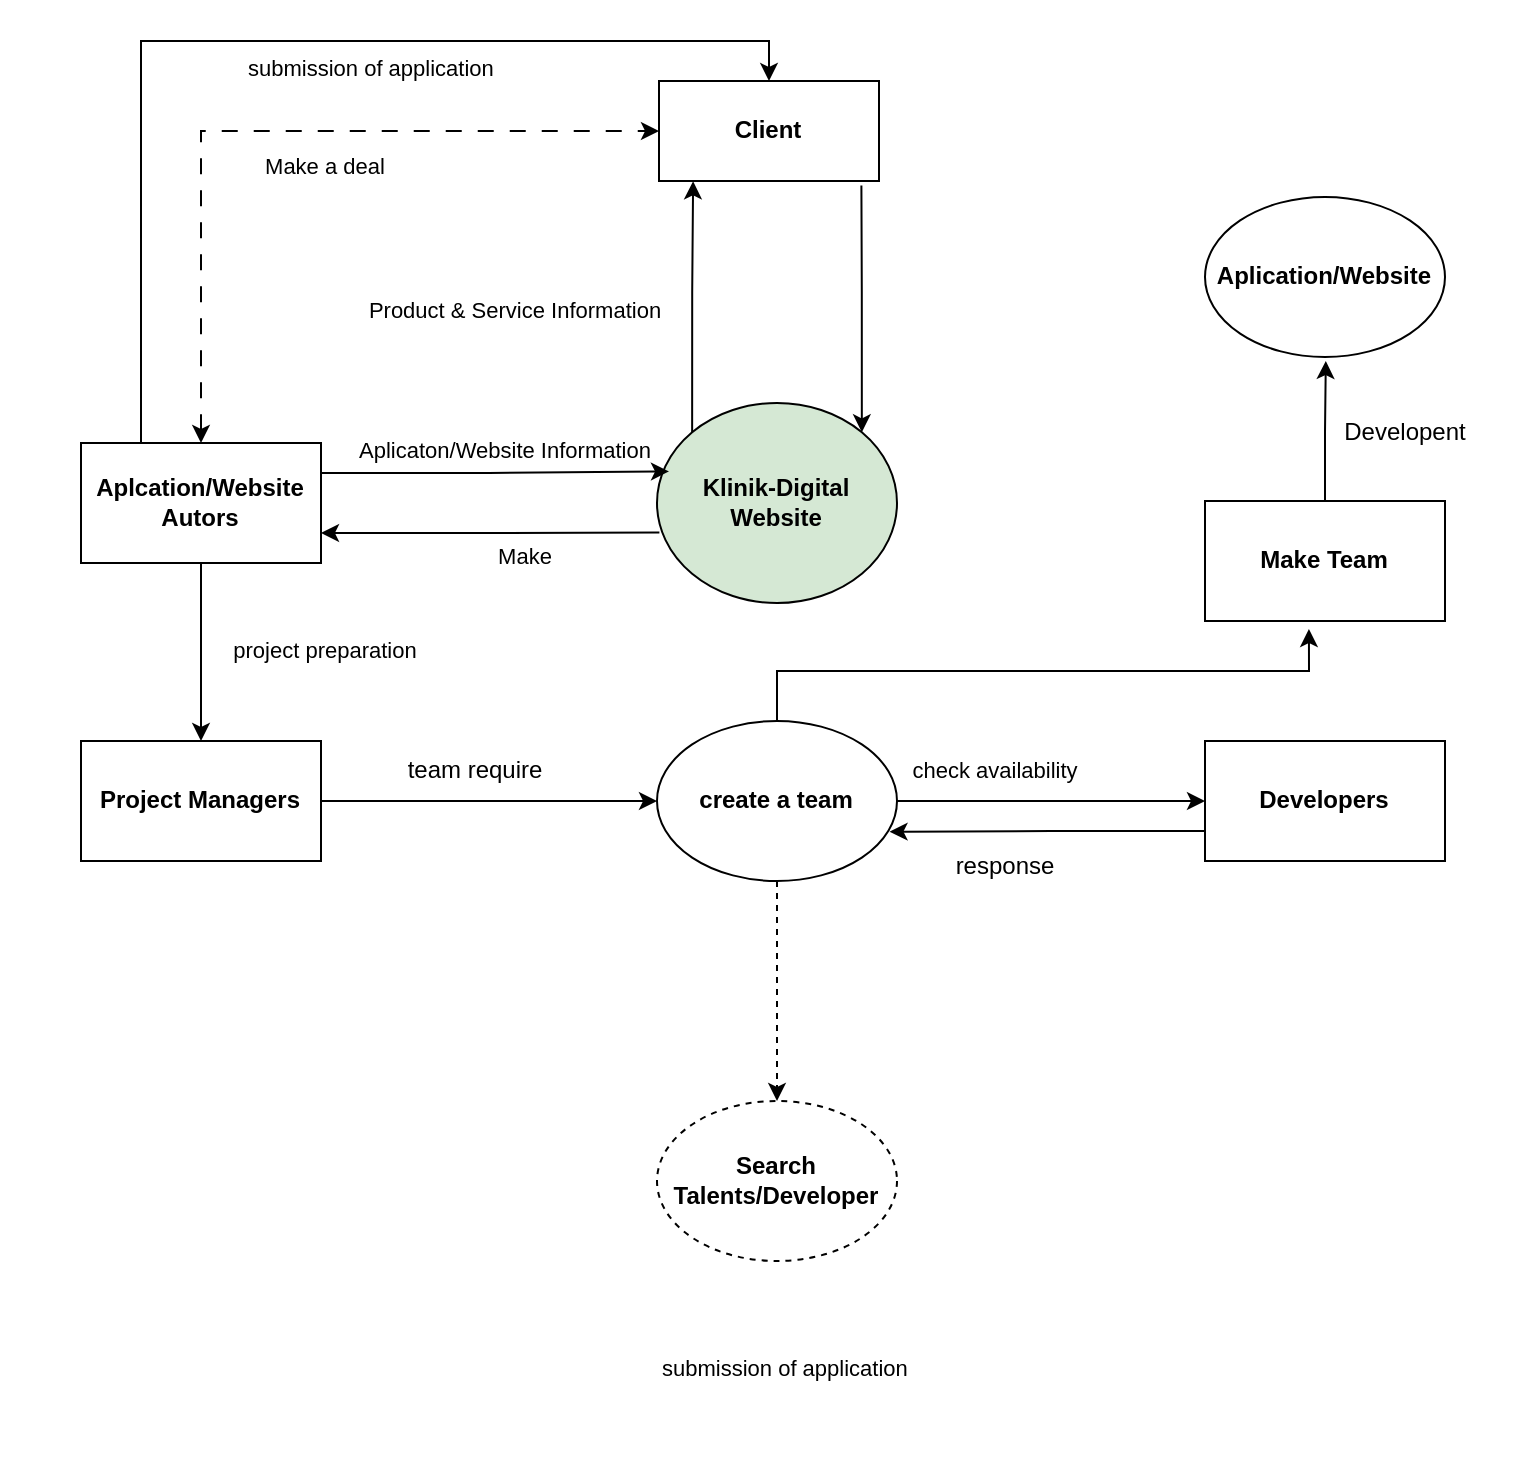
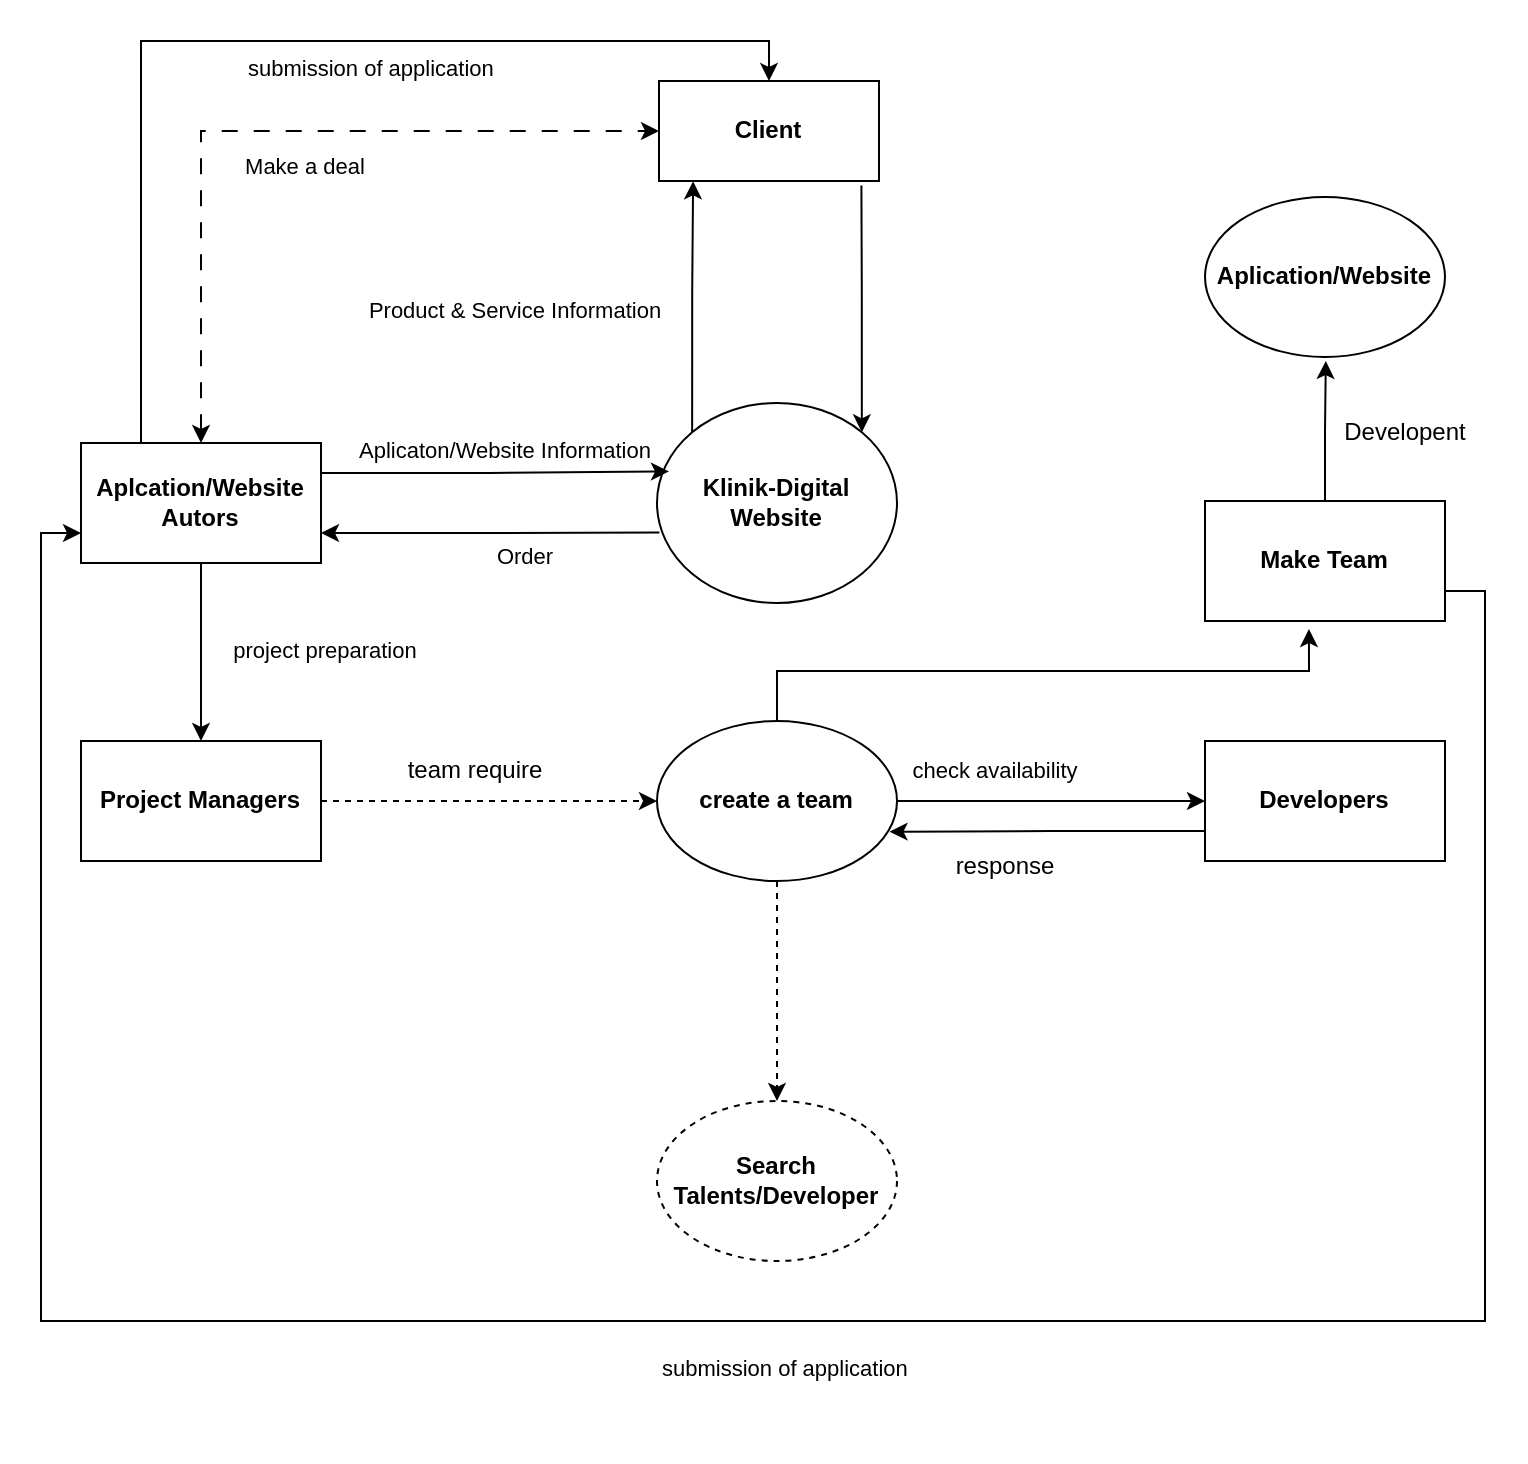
(325, 167) -> (305, 167)
(777, 503) -> (777, 503)
(526, 557) -> (526, 557)
(484, 801) -> (484, 801)
none -> (741, 1321)
